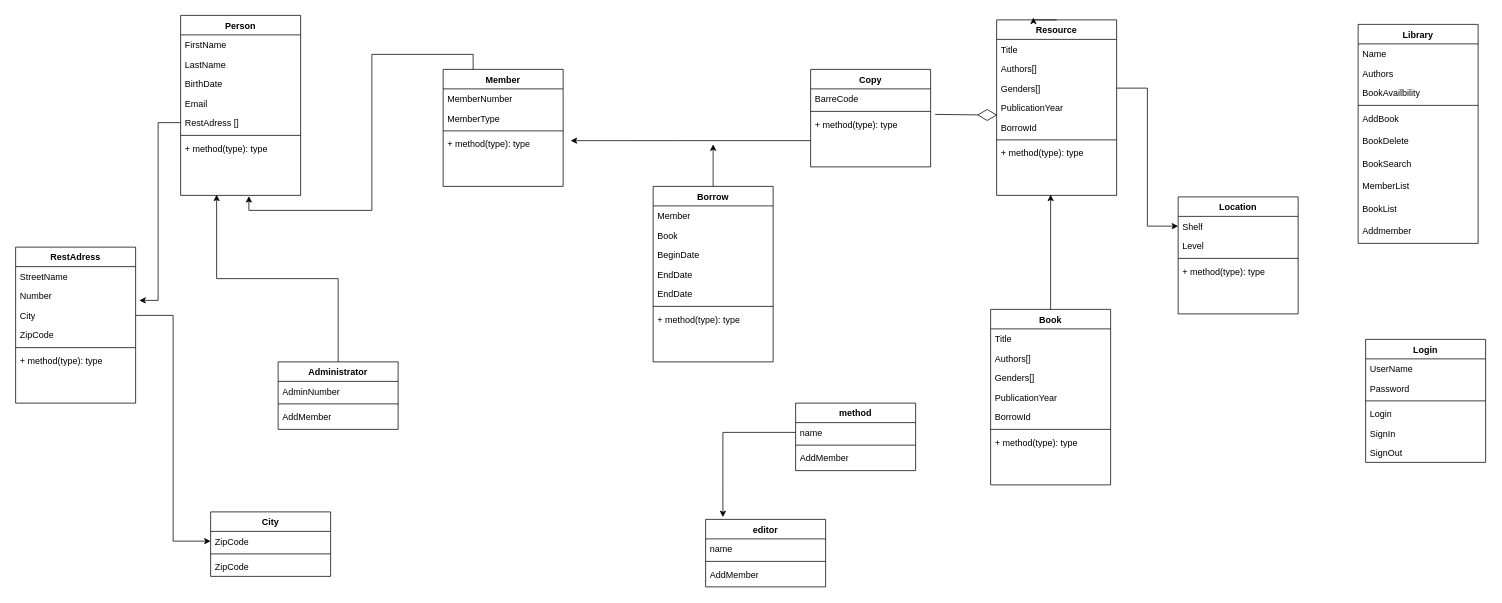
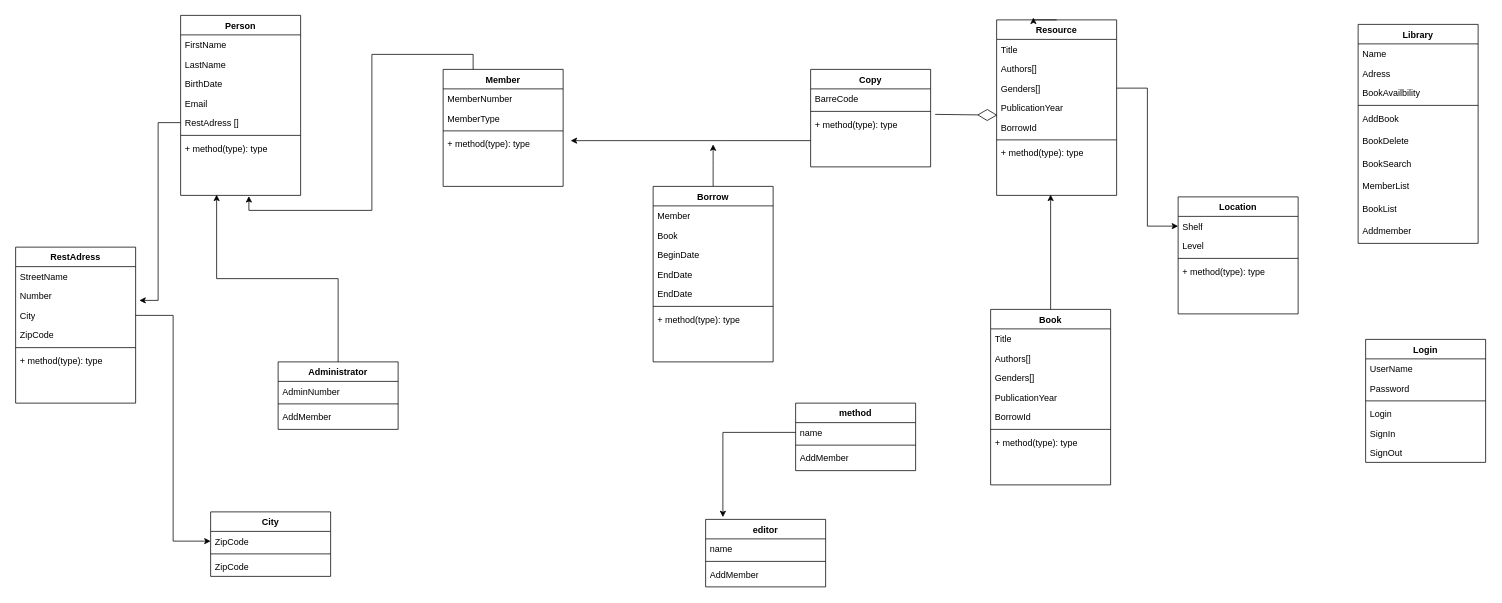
(1380, 74) -> (1377, 74)
